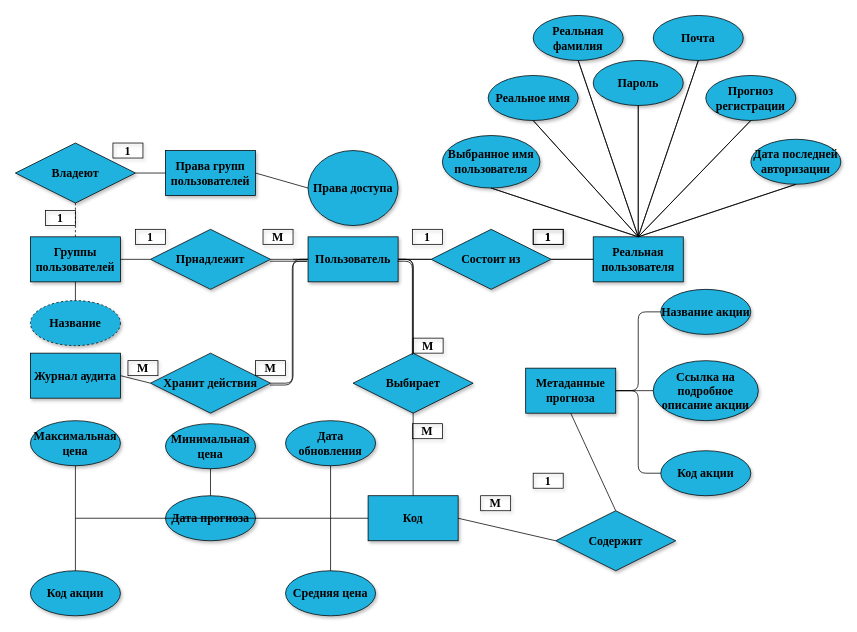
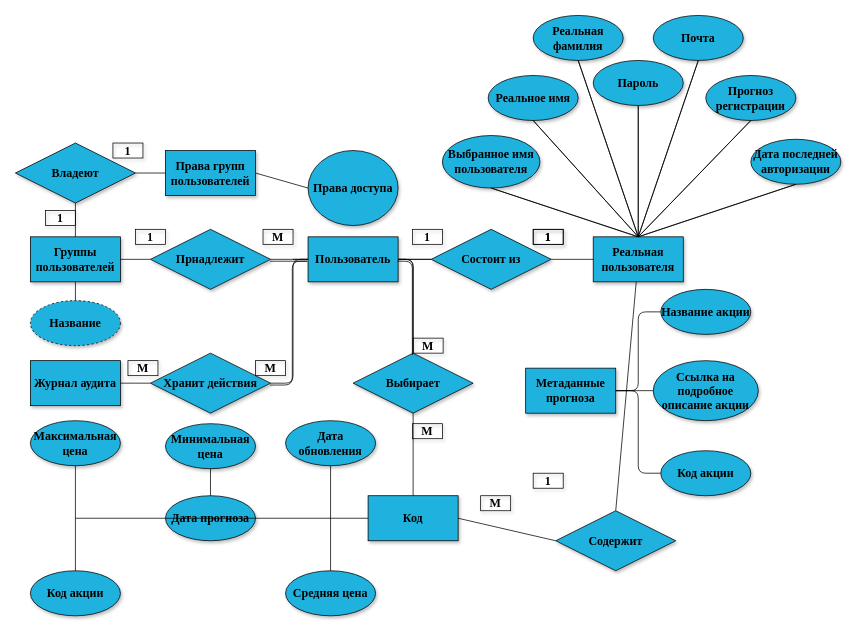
(75, 230) -> (75, 230)
(593, 259) -> none
(75, 375) -> (75, 383)
(593, 462) -> (626, 396)
